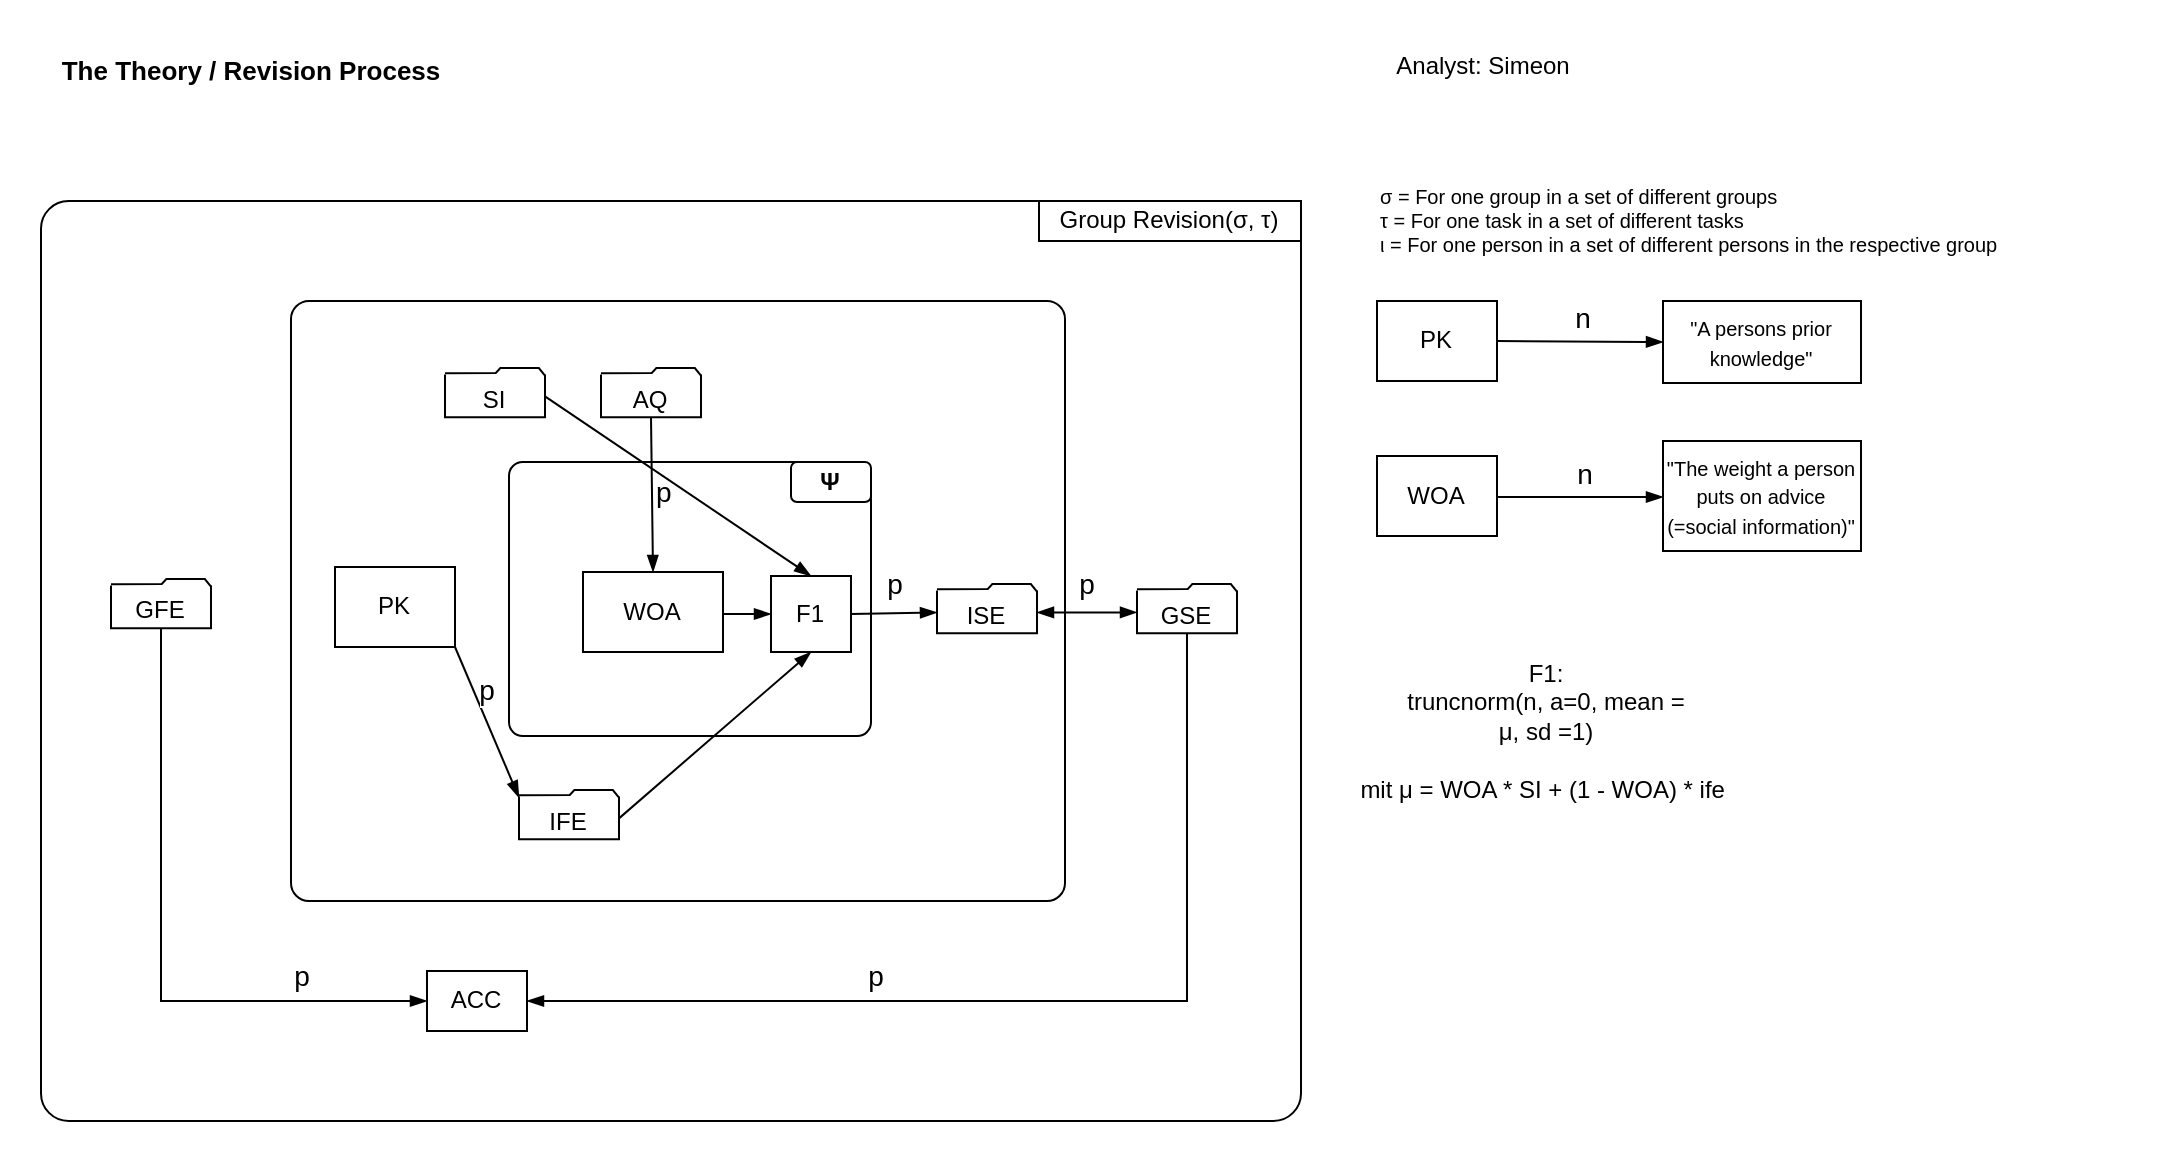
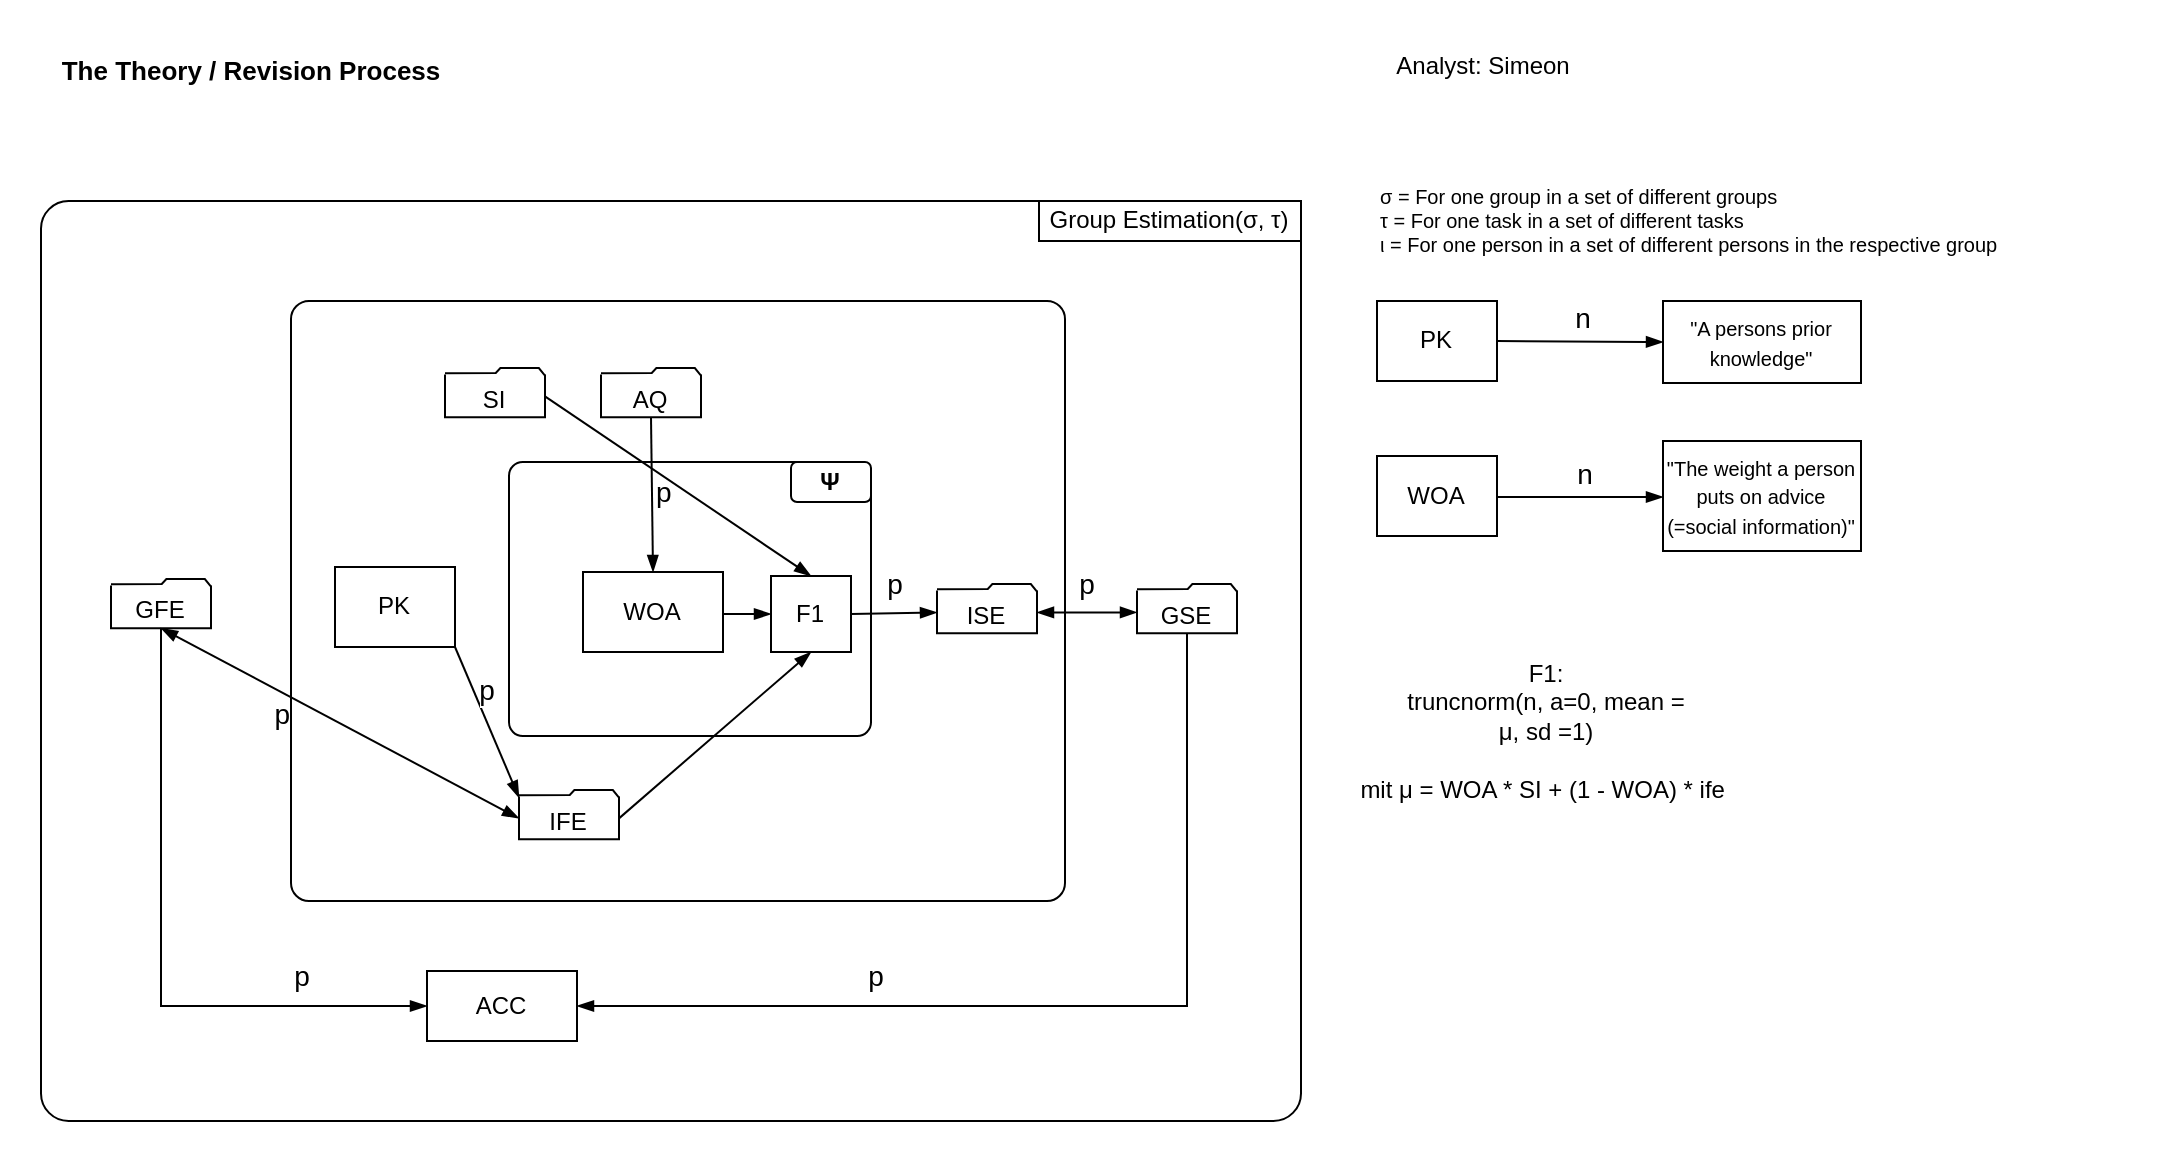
(1170, 221) -> (1170, 221)
none -> (340, 723)
(477, 1001) -> (502, 1006)
